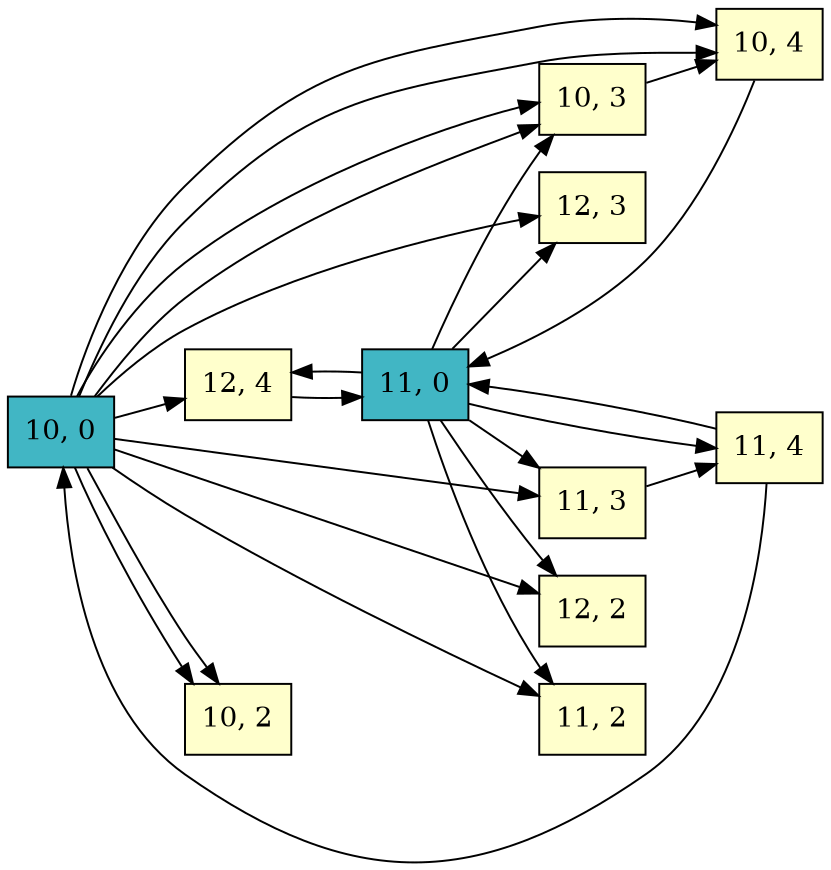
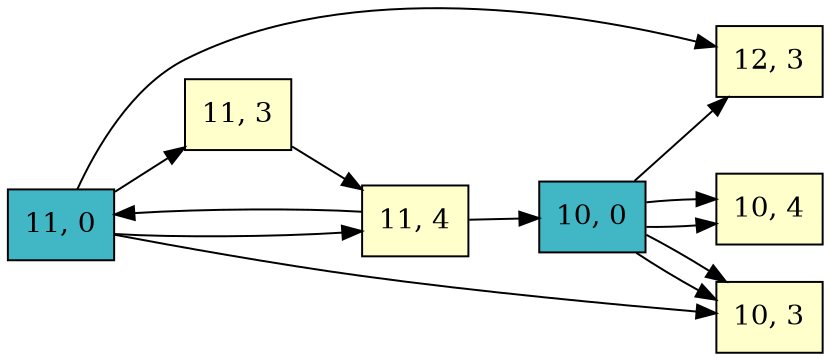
(672, 75) -> none
(654, 252) -> none
(238, 385) -> none
(317, 466) -> none
(592, 611) -> none
(238, 719) -> none
(592, 719) -> none
